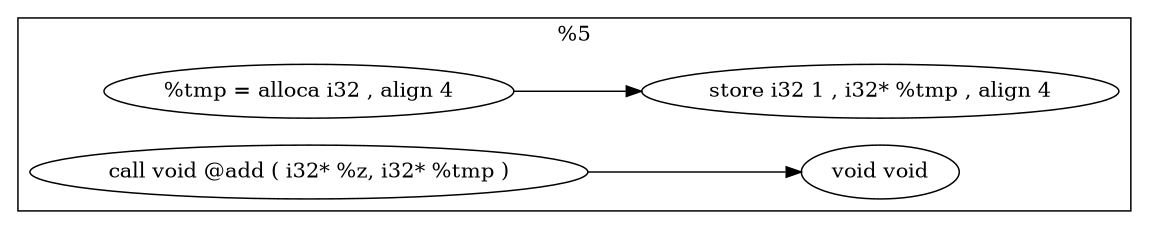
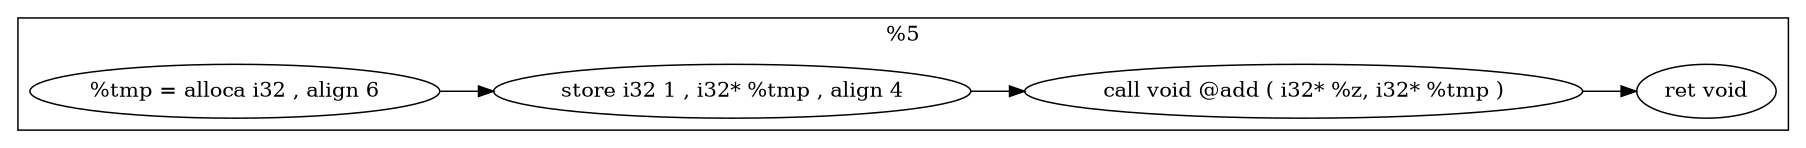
(309, 91) -> (235, 91)
none -> (990, 91)
(880, 172) -> (1706, 91)
